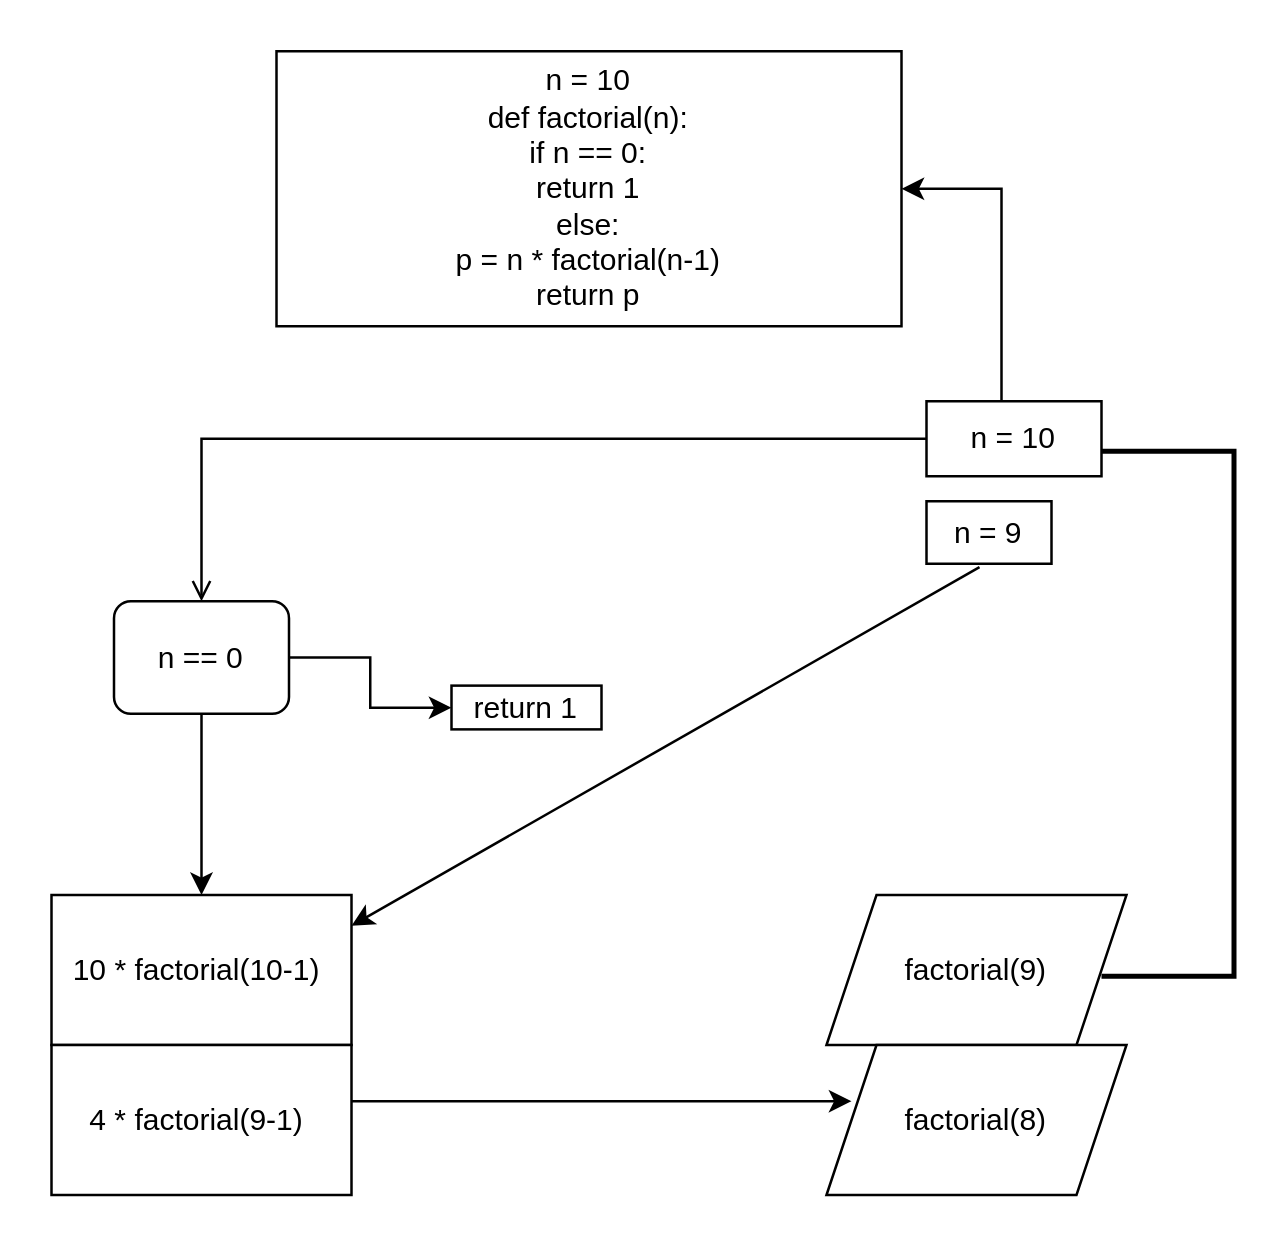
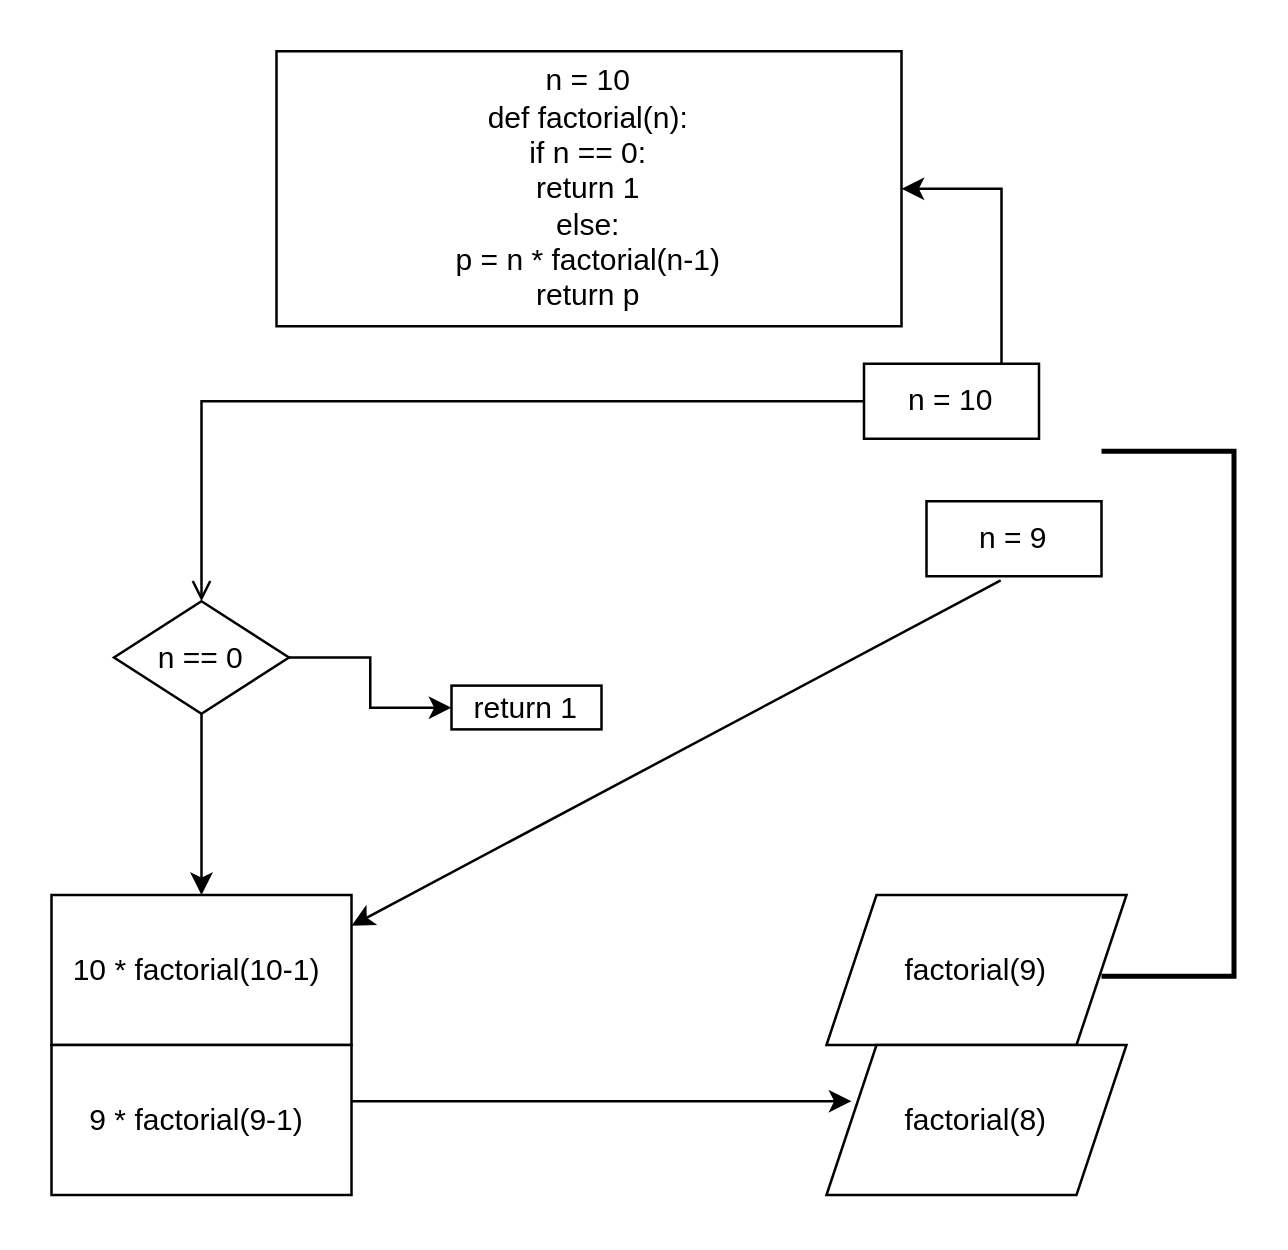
(1014, 439) -> (951, 401)
(989, 533) -> (1014, 539)
(201, 658) -> (201, 658)
(201, 1121) -> (201, 1121)
